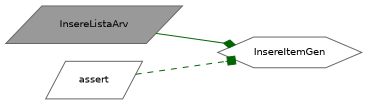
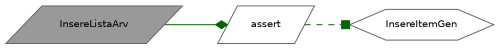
(190, 38) -> (190, 25)
